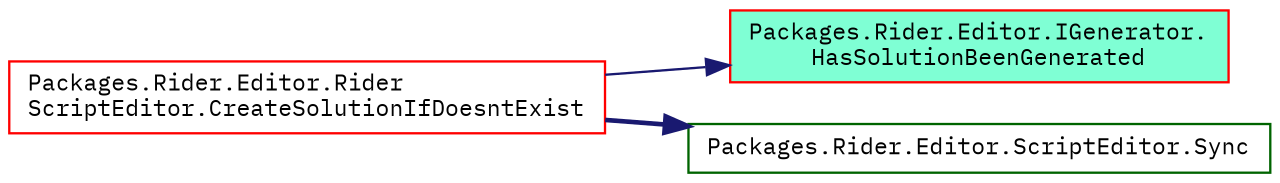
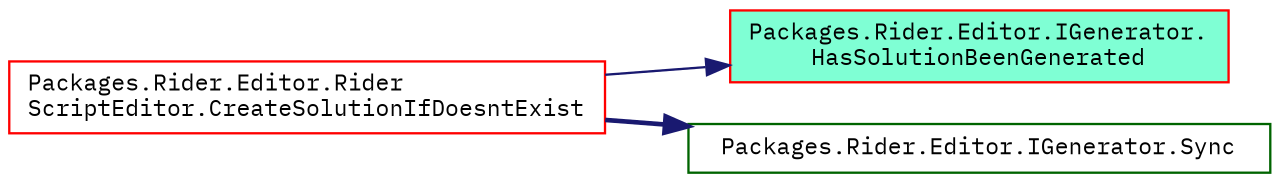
(979, 148) -> (979, 148)
